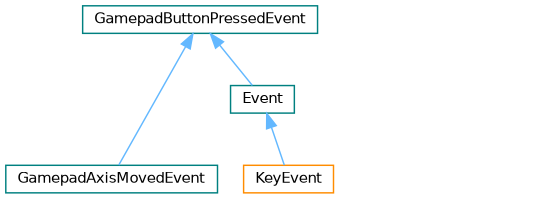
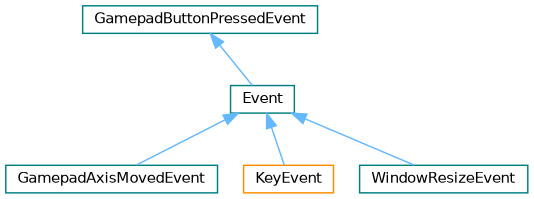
(152, 106) -> (181, 142)
none -> (444, 179)
